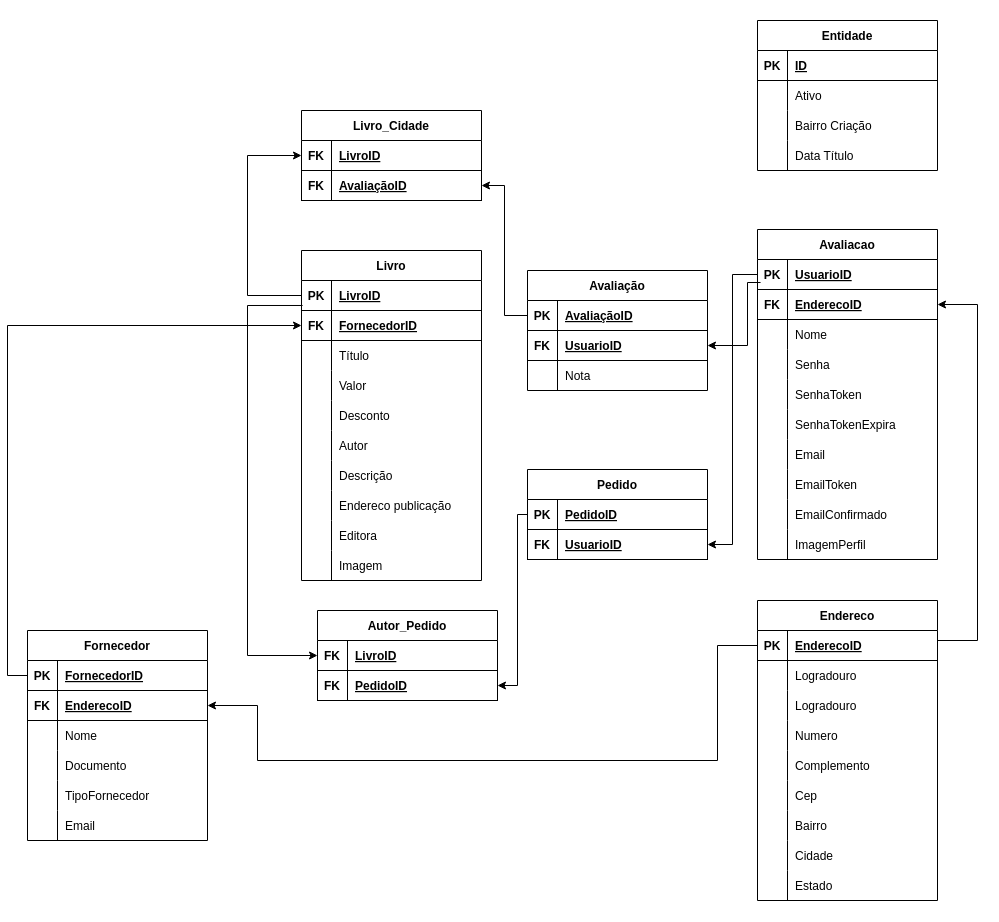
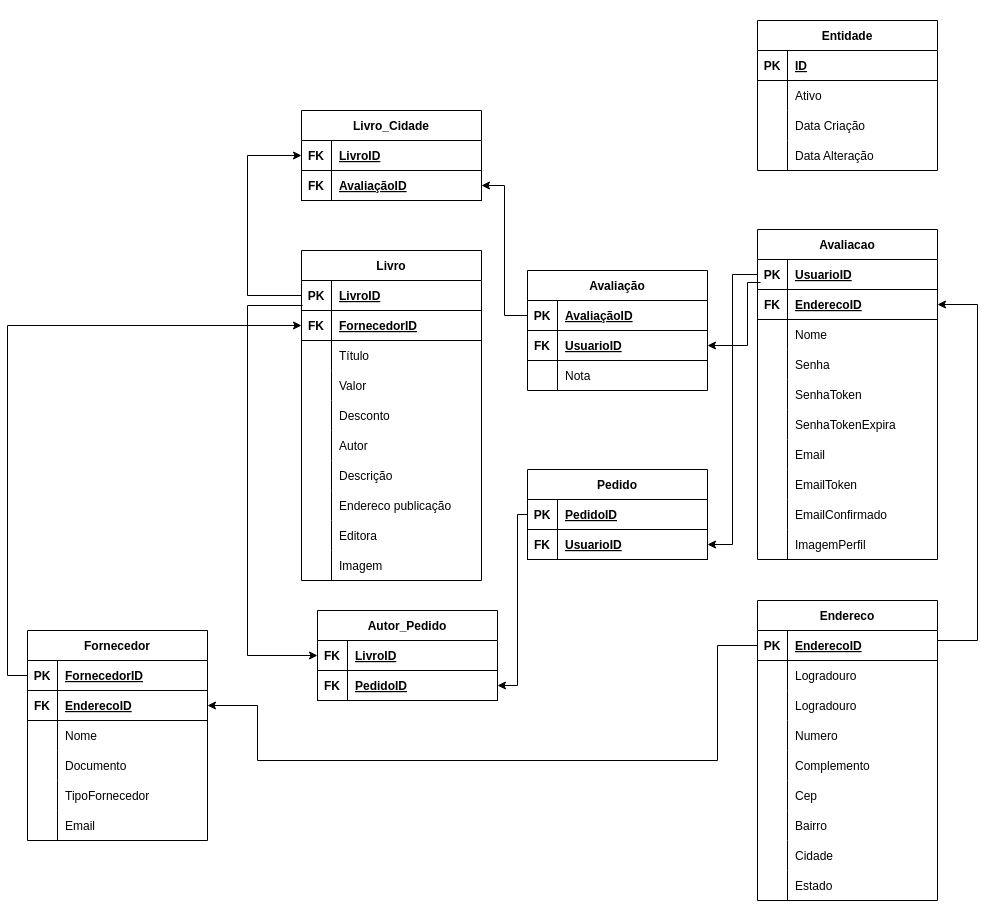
(837, 126) -> (832, 126)
(829, 156) -> (839, 156)
